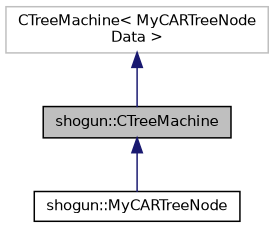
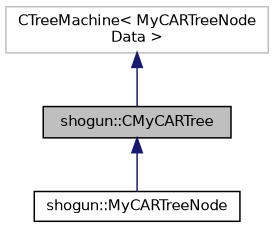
(137, 122) -> (137, 122)
